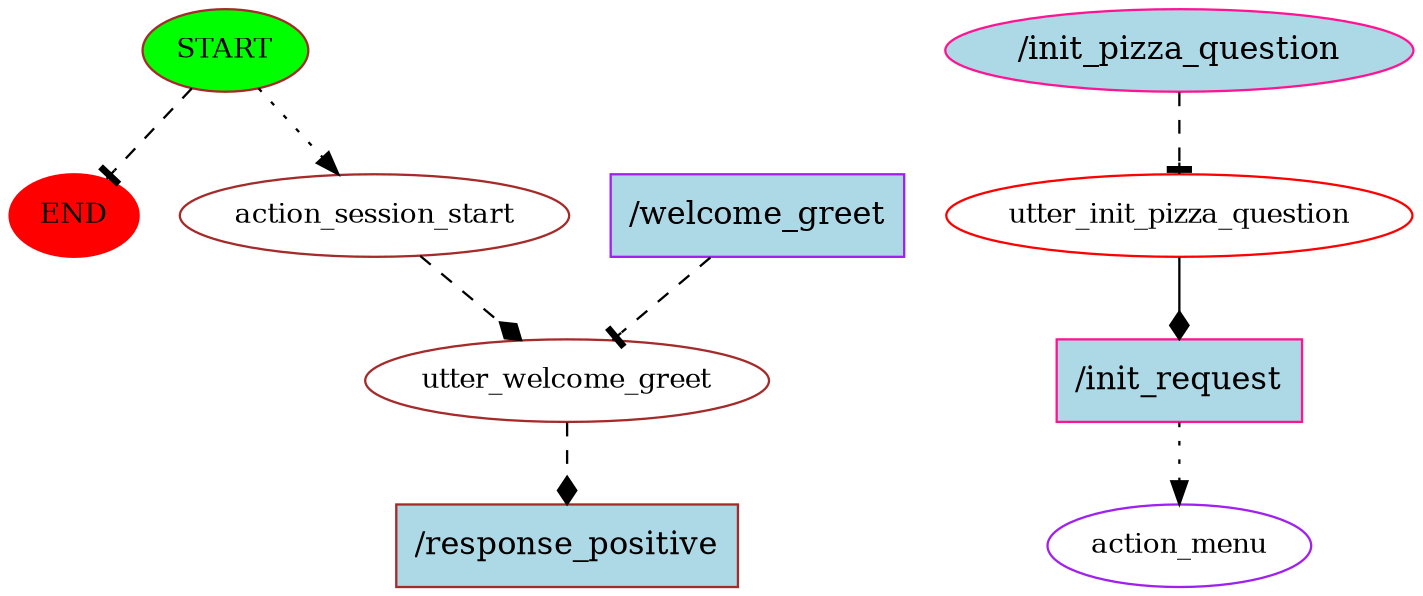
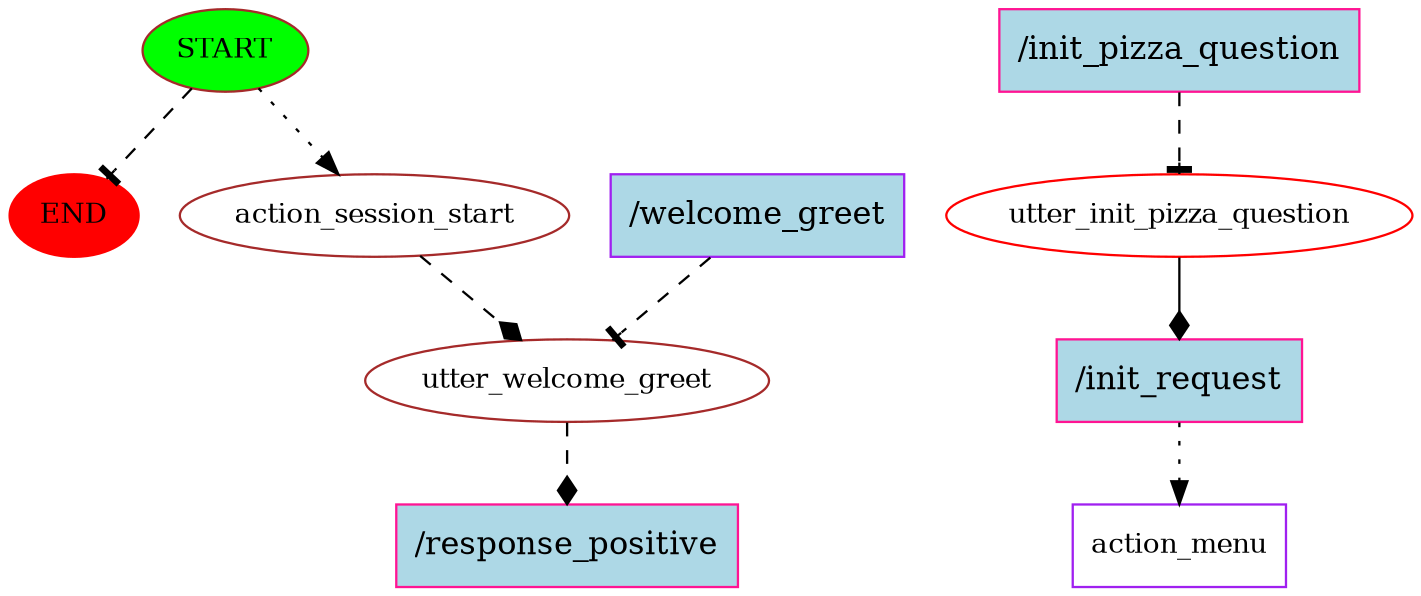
(1179, 50) -> (1179, 50)
(567, 546) -> (567, 546)
(1179, 546) -> (1179, 546)
